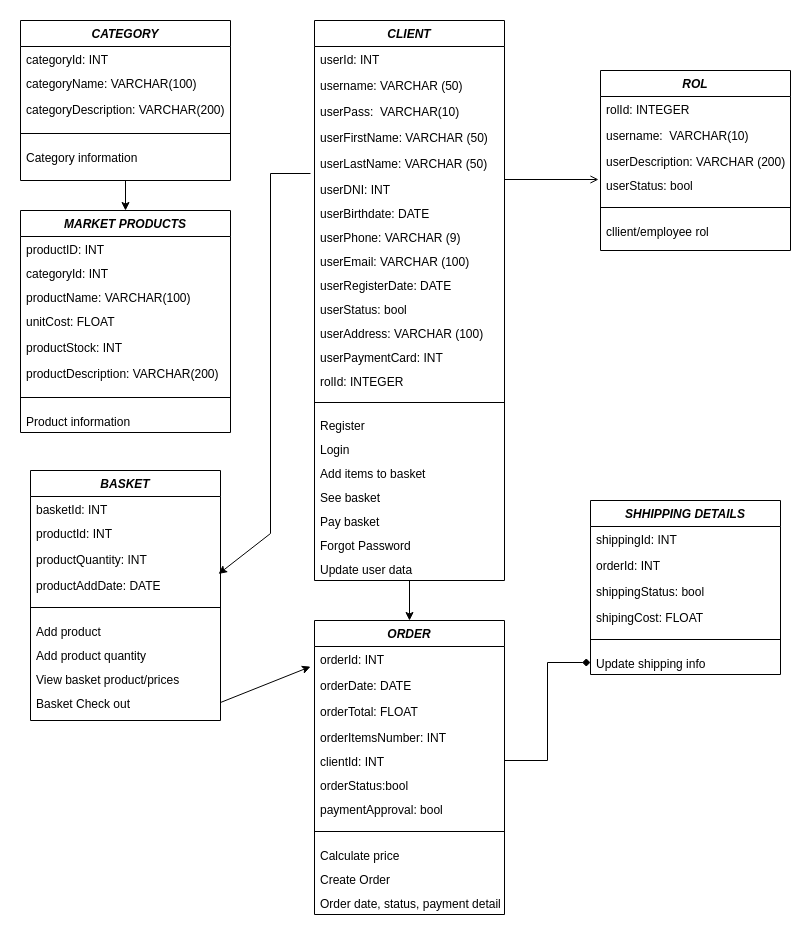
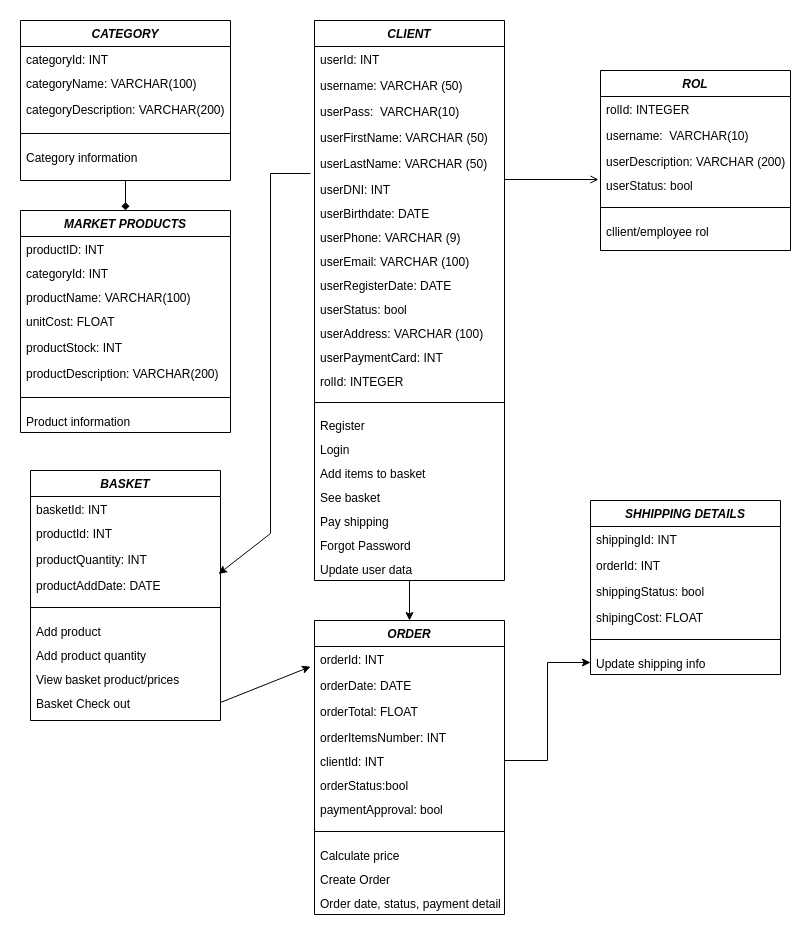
(126, 202) -> (126, 201)
(352, 522) -> (356, 522)
(582, 663) -> (582, 663)
